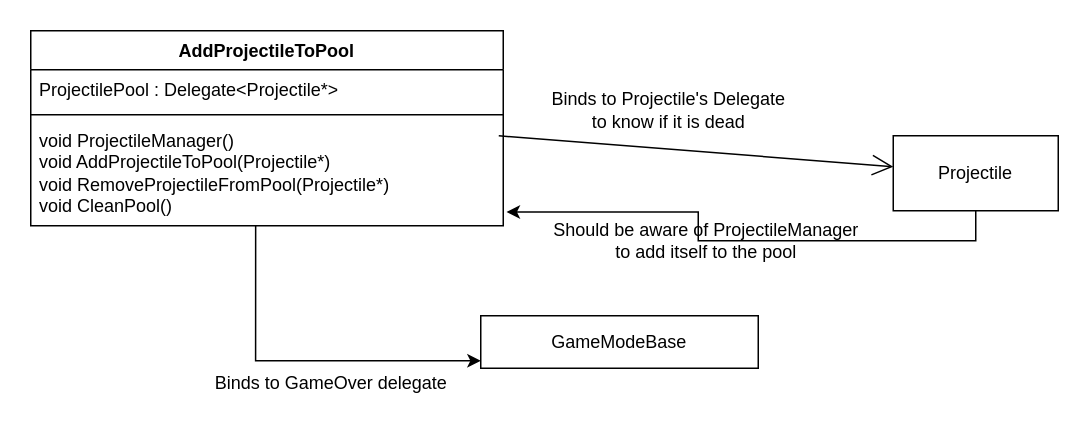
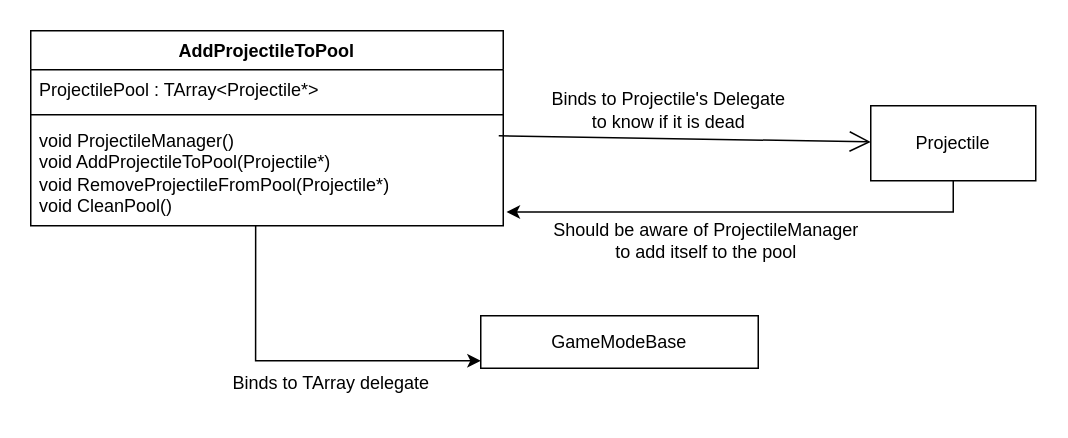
(210, 91) -> (202, 91)
(976, 173) -> (953, 143)
(332, 383) -> (332, 383)
